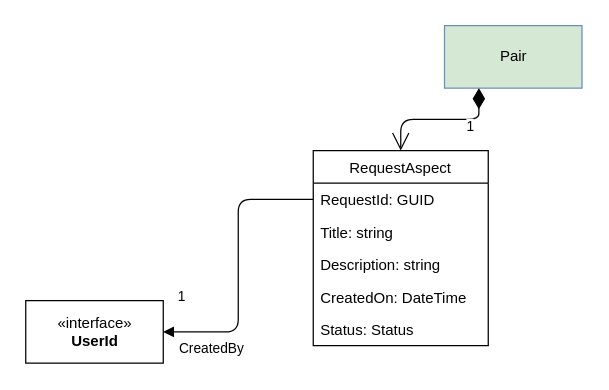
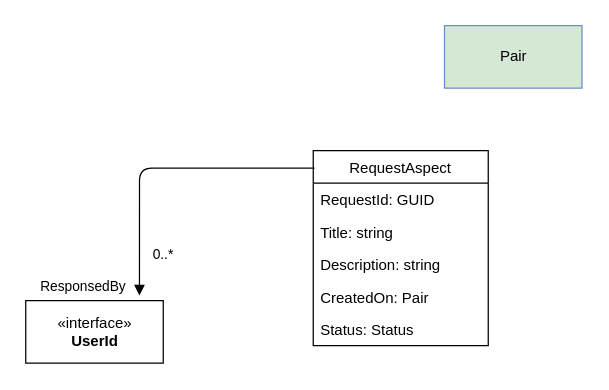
(434, 119) -> none
none -> (172, 168)
(238, 260) -> none
(394, 298) -> (377, 298)
